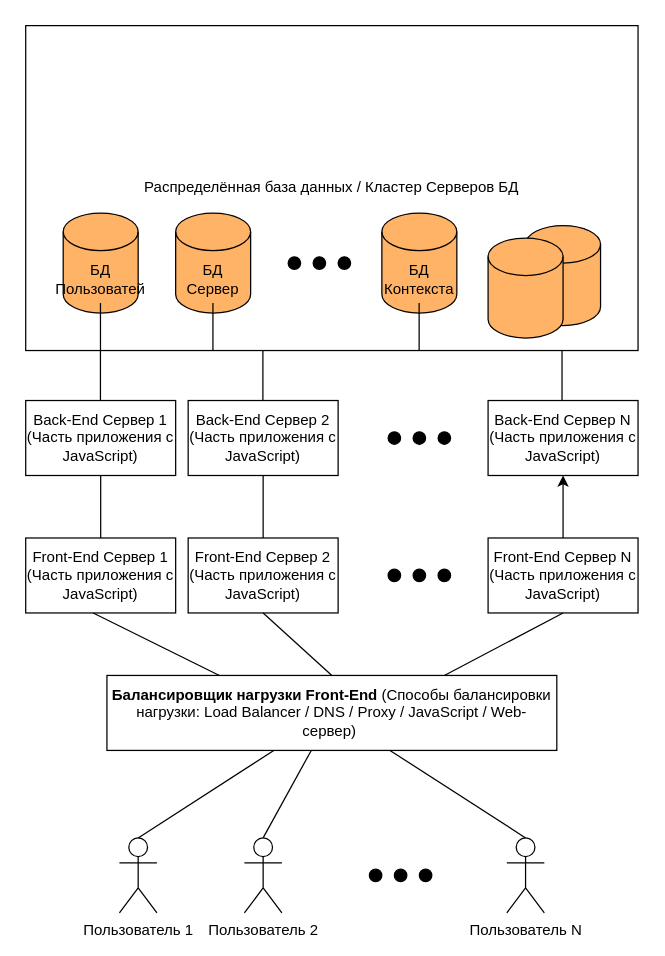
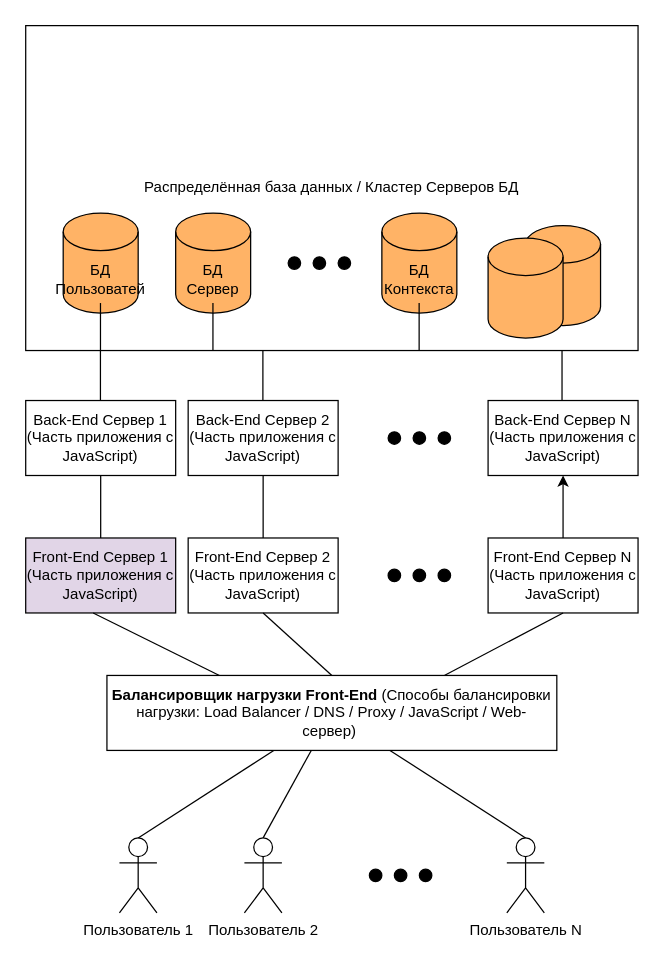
(101, 576) -> (101, 576)
